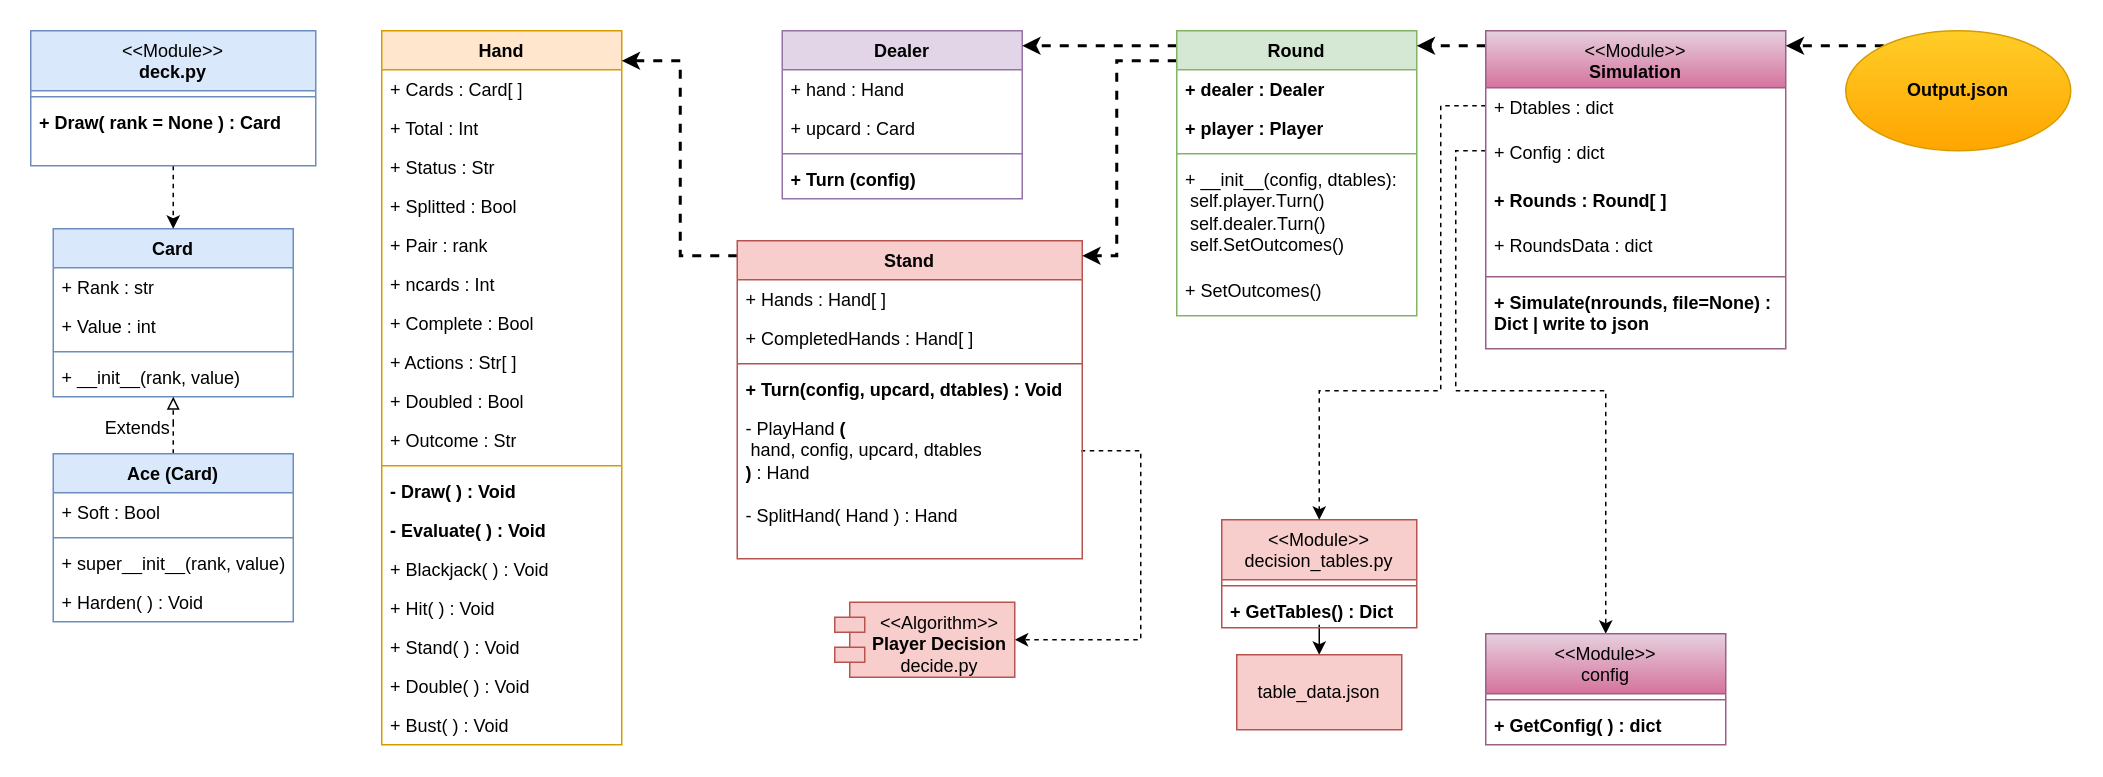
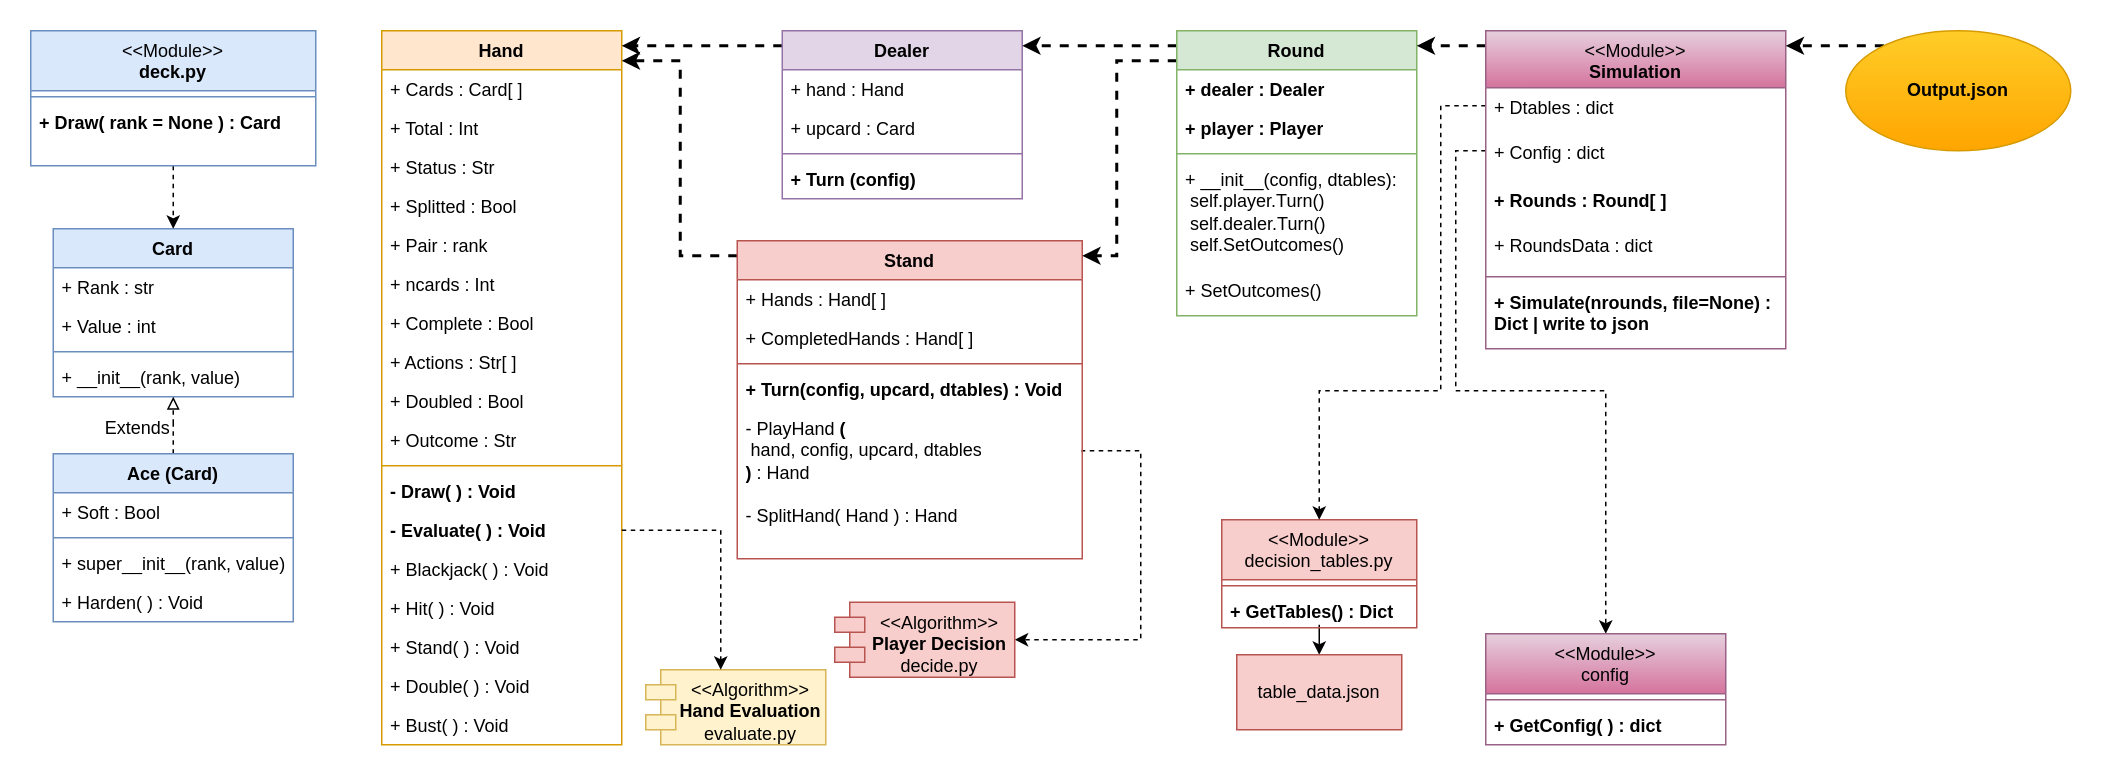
none -> (709, 46)
none -> (721, 545)
none -> (736, 707)
